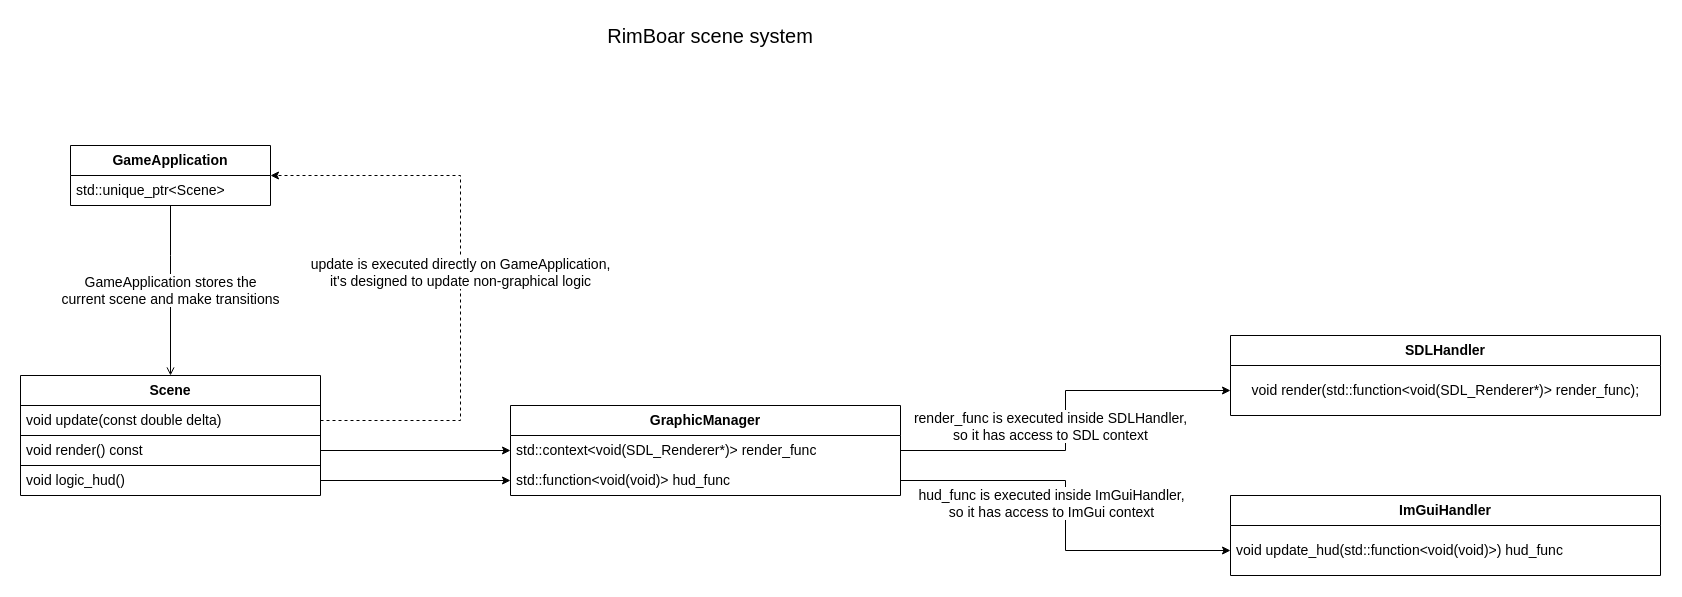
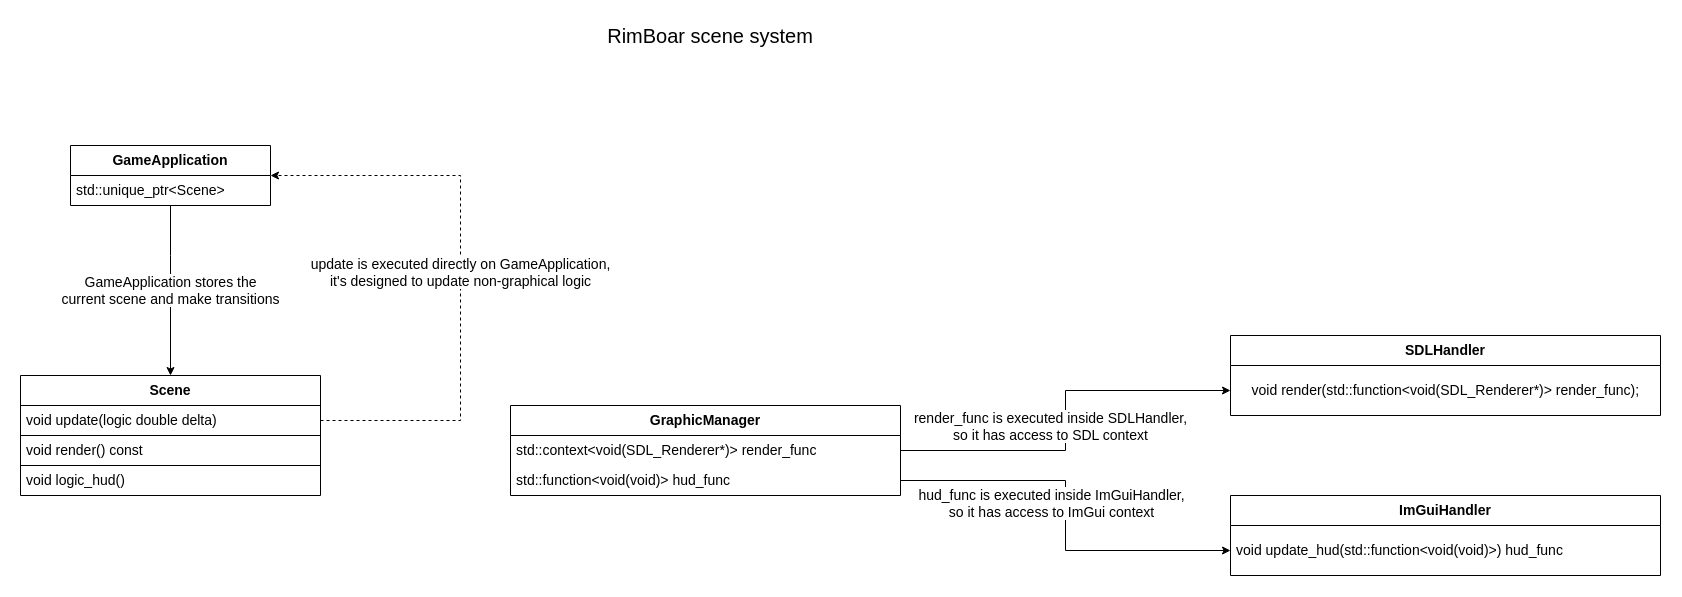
(171, 369) -> (171, 367)
(137, 421) -> (133, 421)
(413, 451) -> none
(413, 481) -> none
